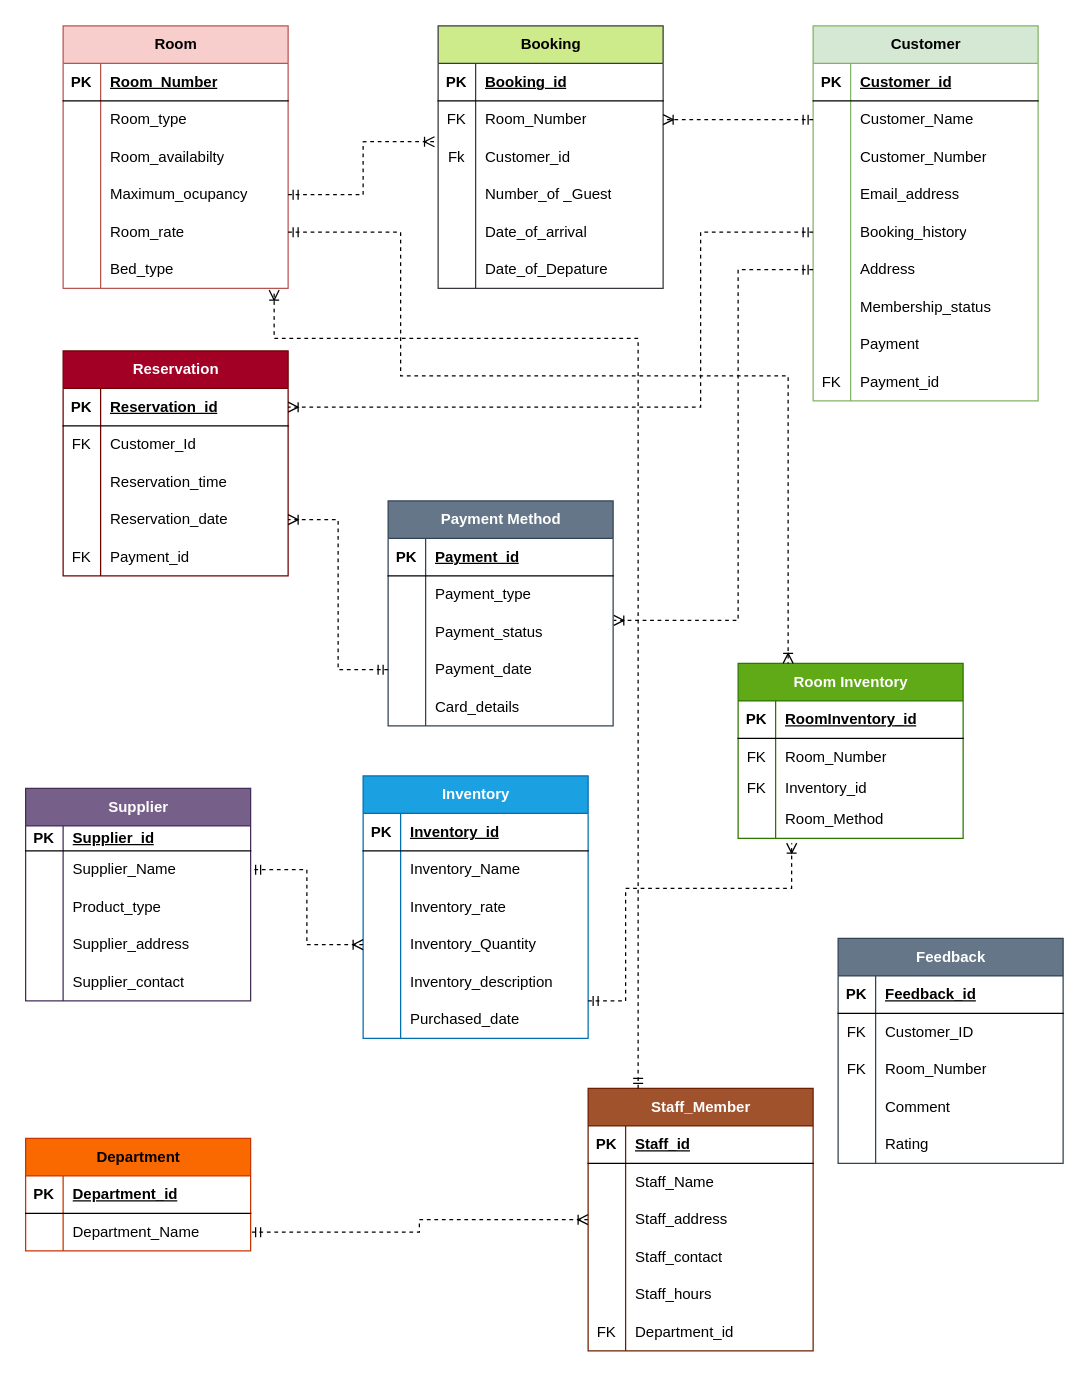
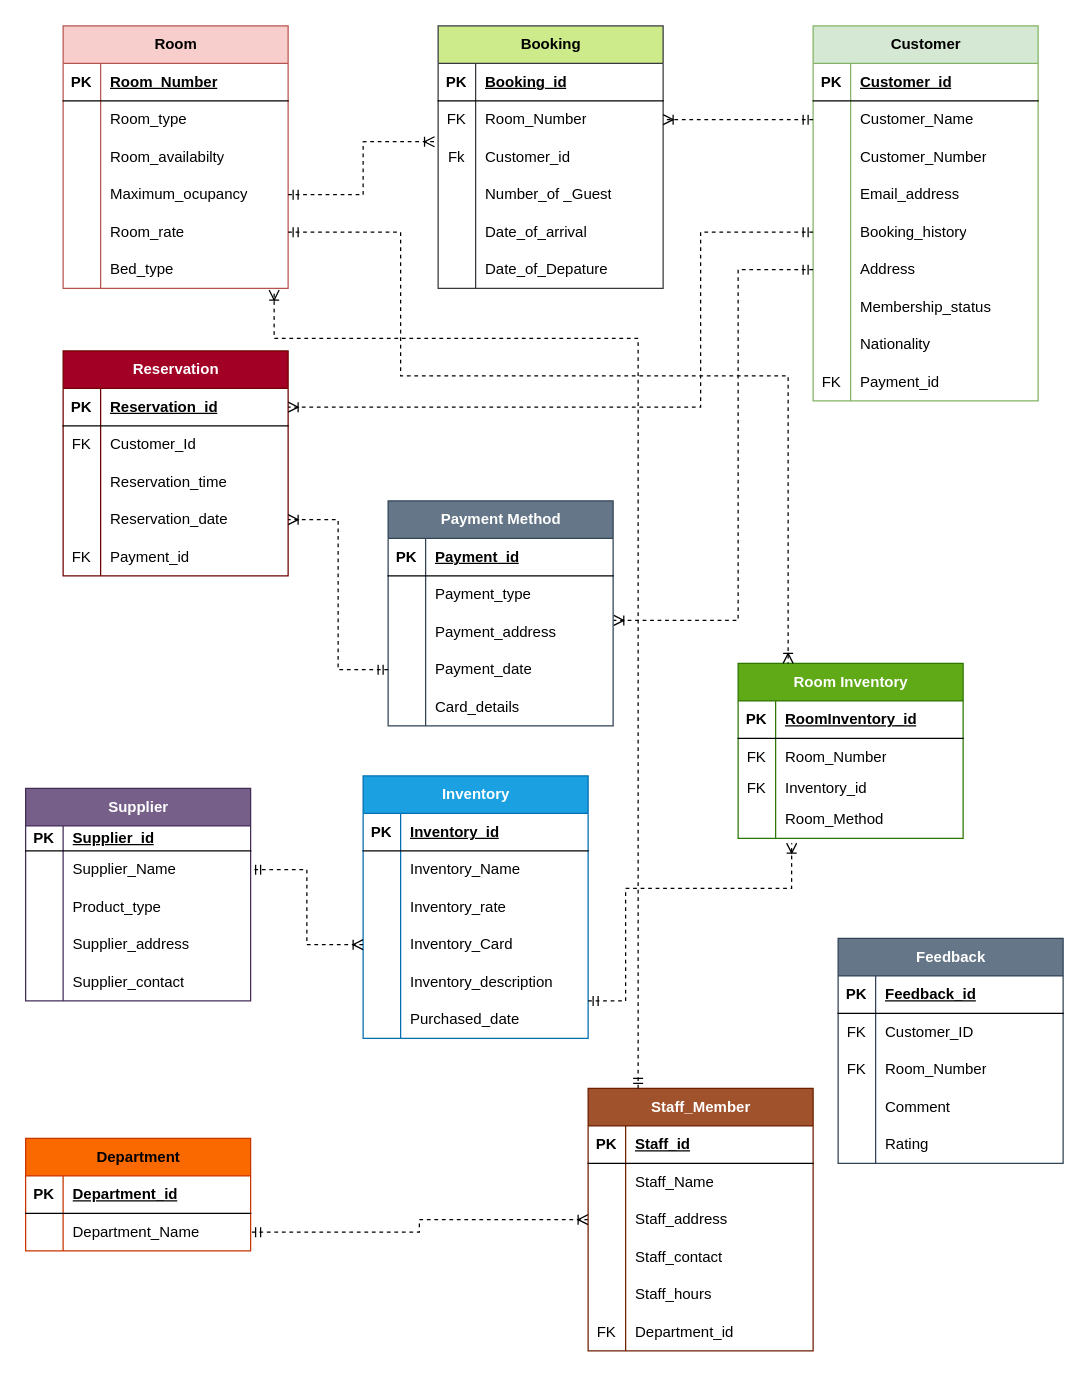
(890, 344) -> (901, 344)
(494, 632) -> (499, 632)
(484, 944) -> (469, 944)
